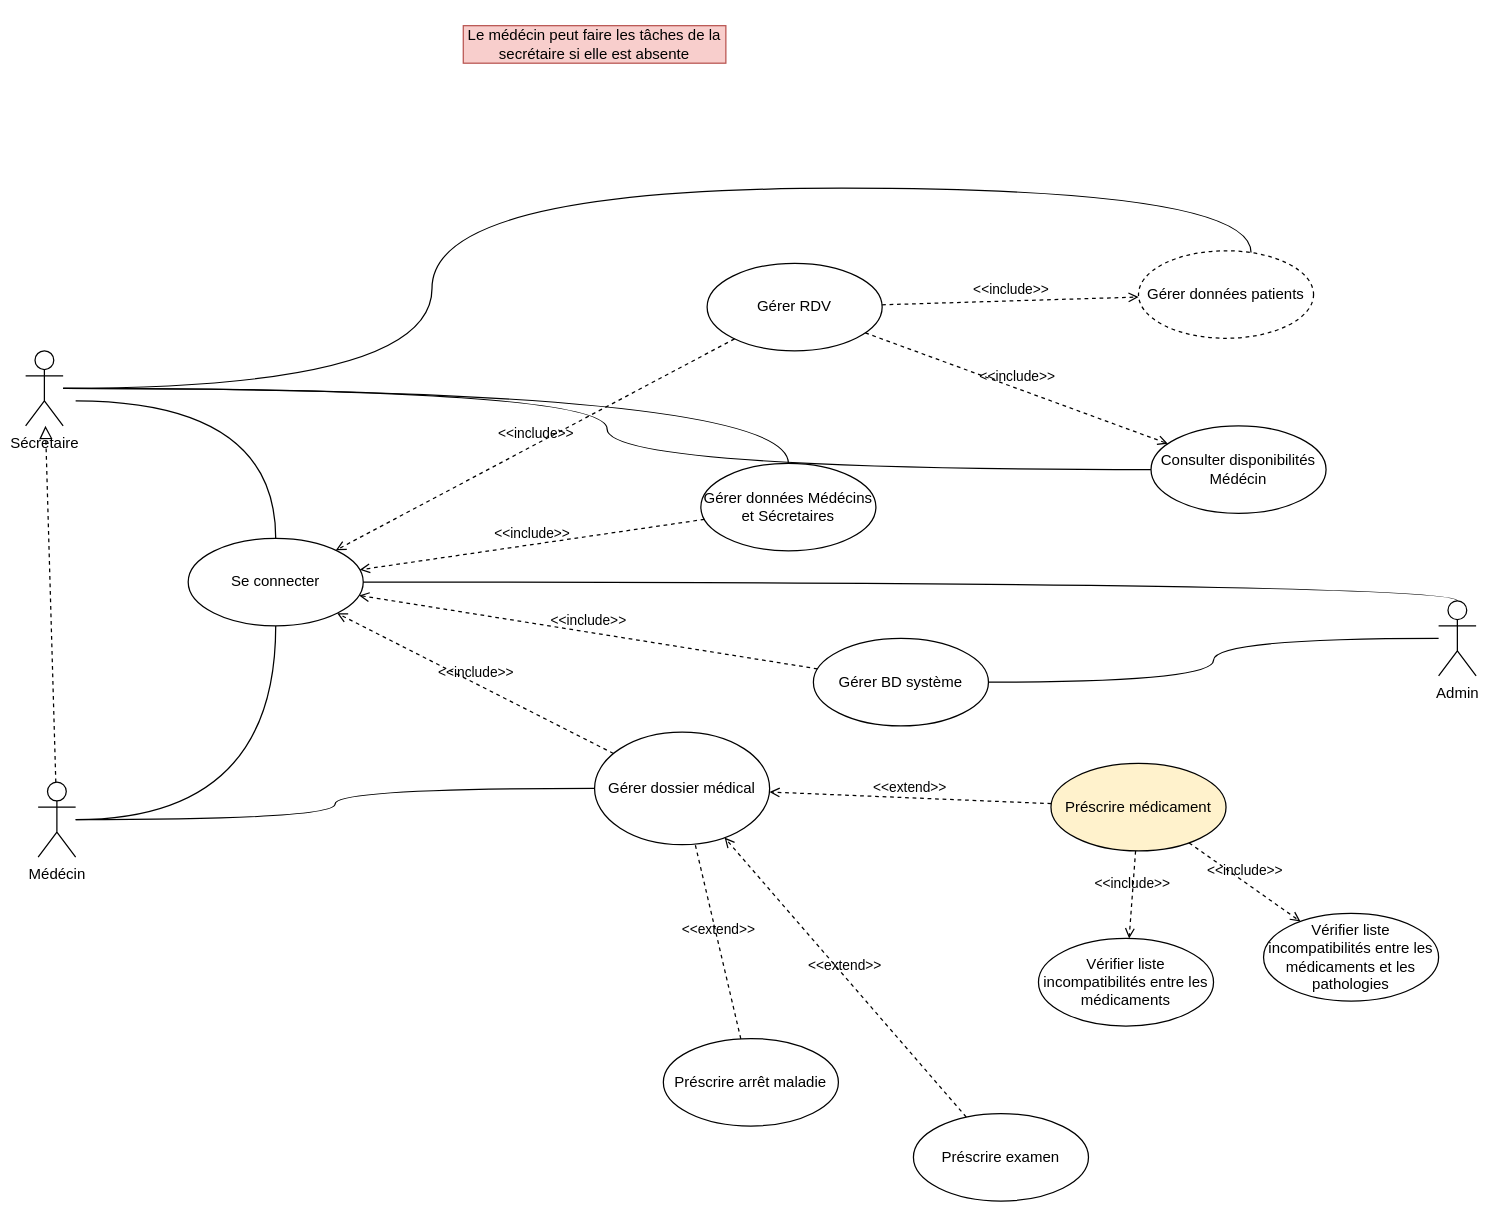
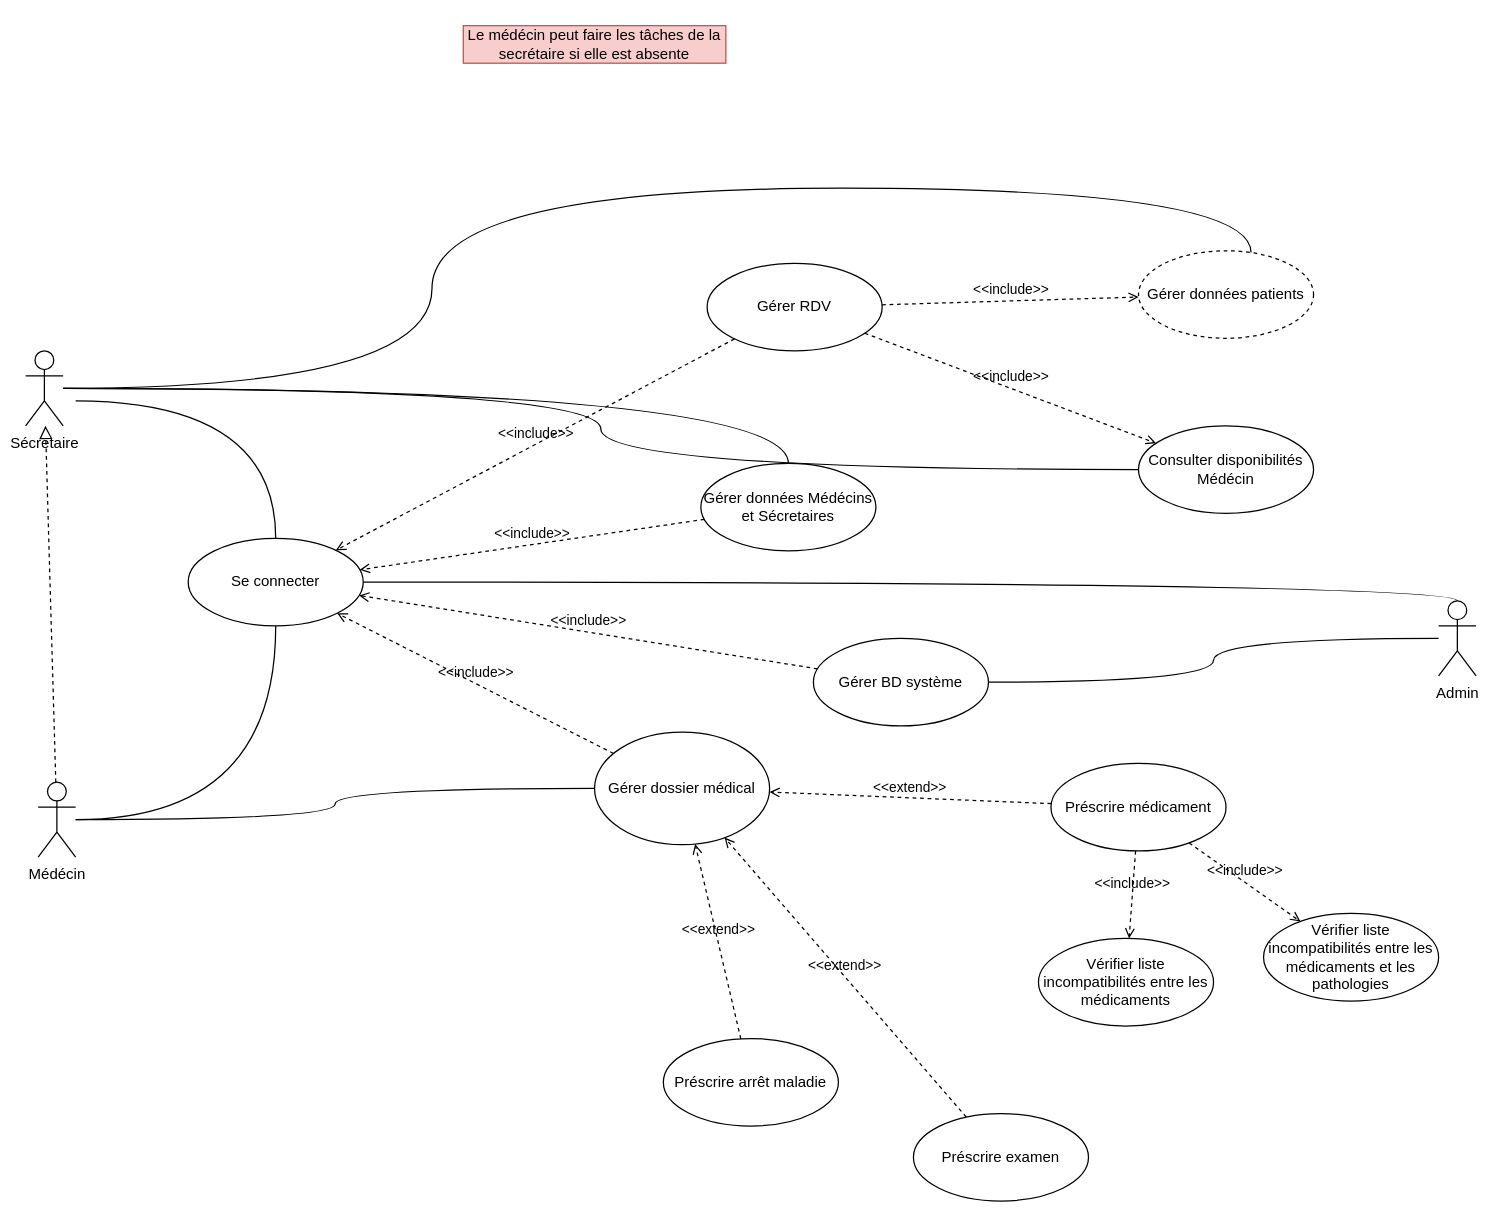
(1238, 469) -> (1226, 469)
(1138, 807) -> (1138, 807)
(696, 848) -> (696, 849)
